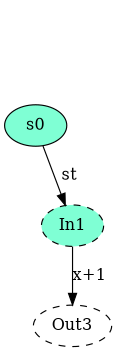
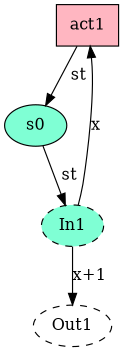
none -> (88, 25)
(73, 326) -> (73, 326)
